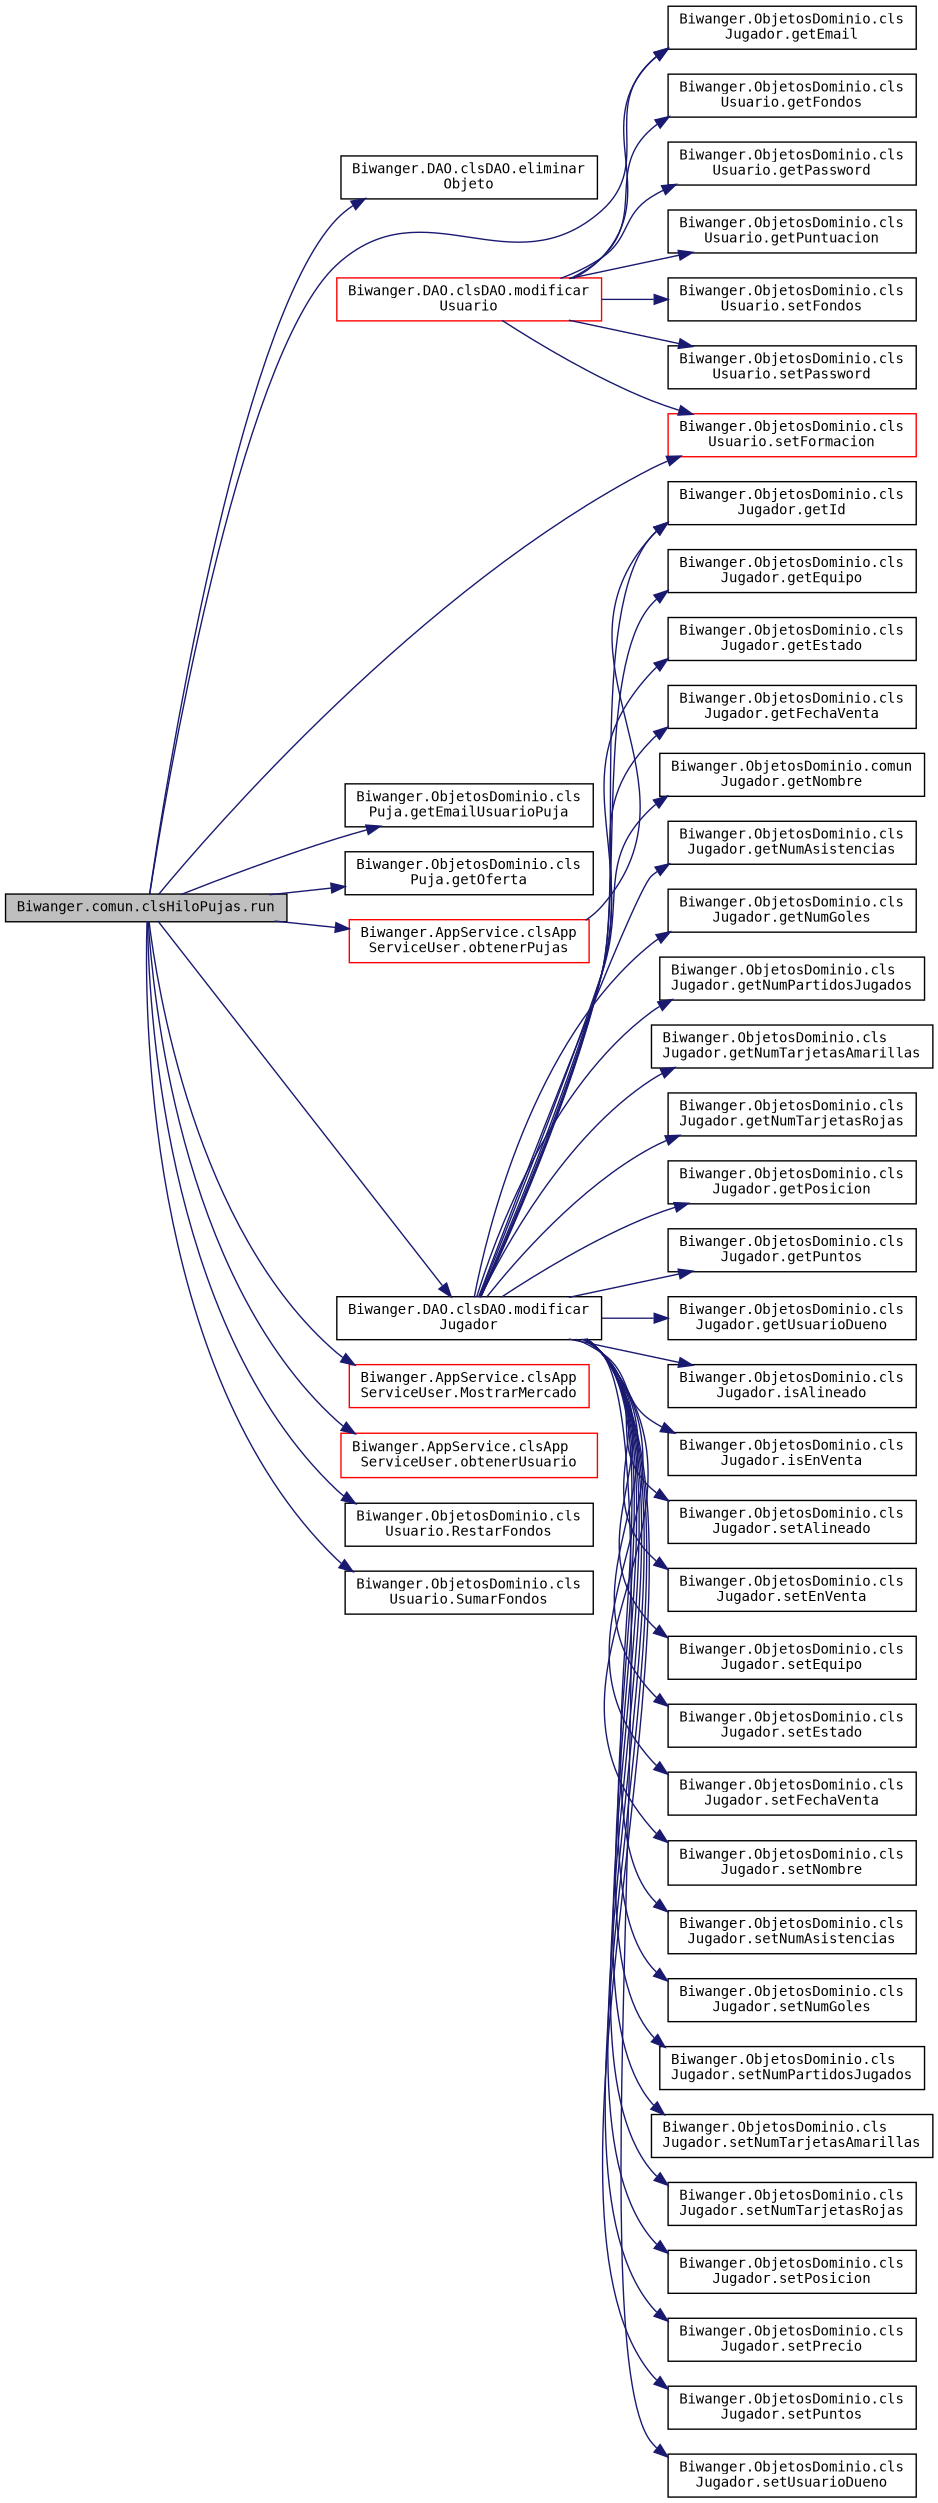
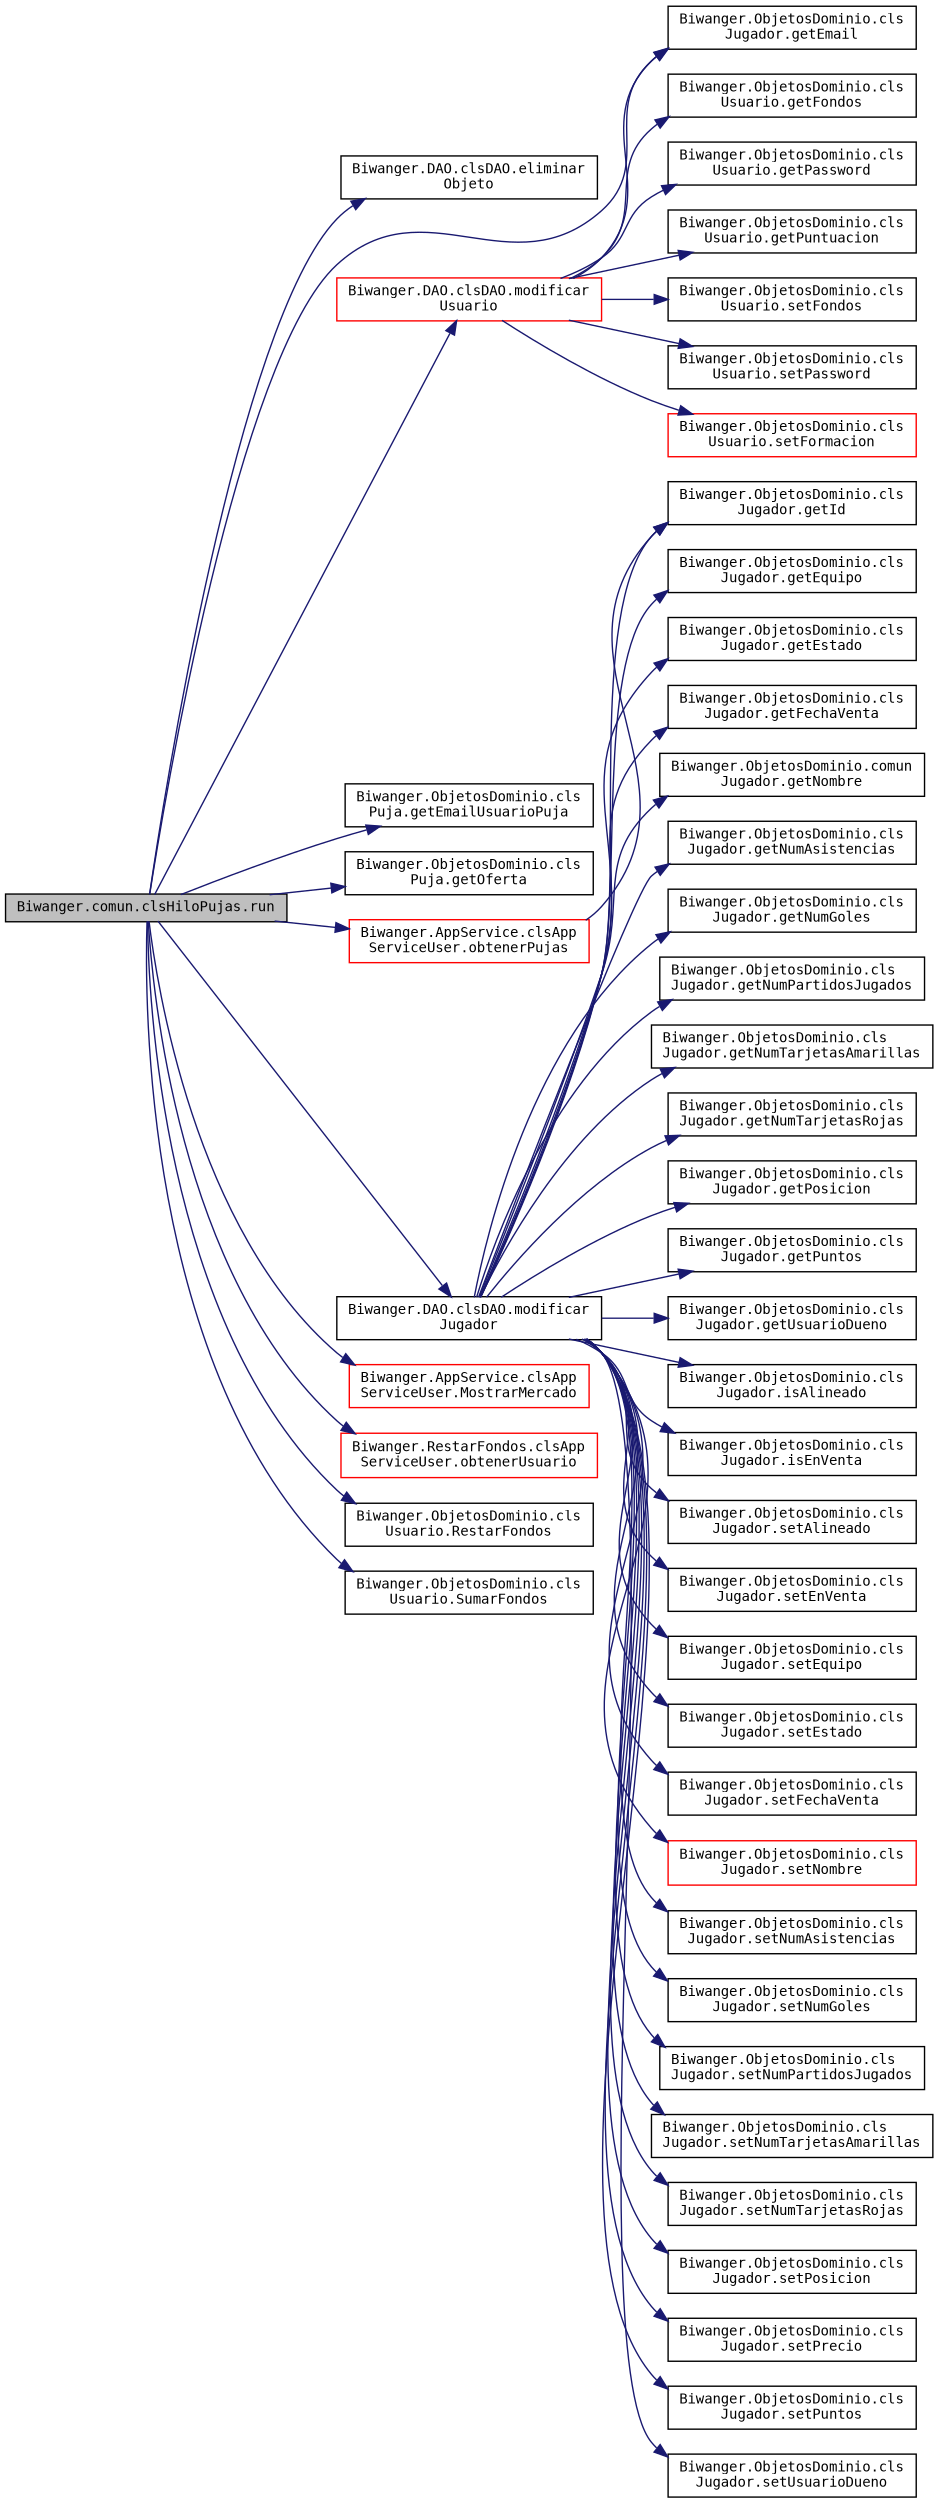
(392, 653) -> (302, 614)
(469, 1455) -> (469, 1455)
(792, 1863) -> (792, 1863)
